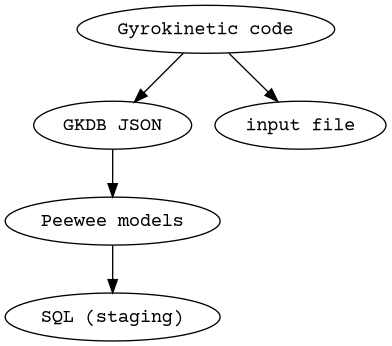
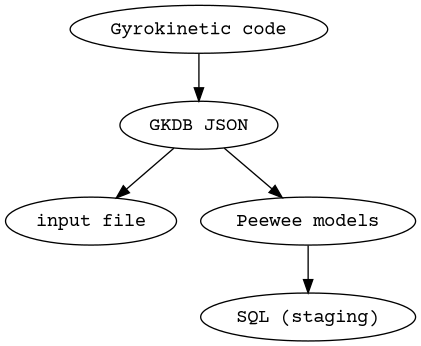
(249, 73) -> (150, 169)
